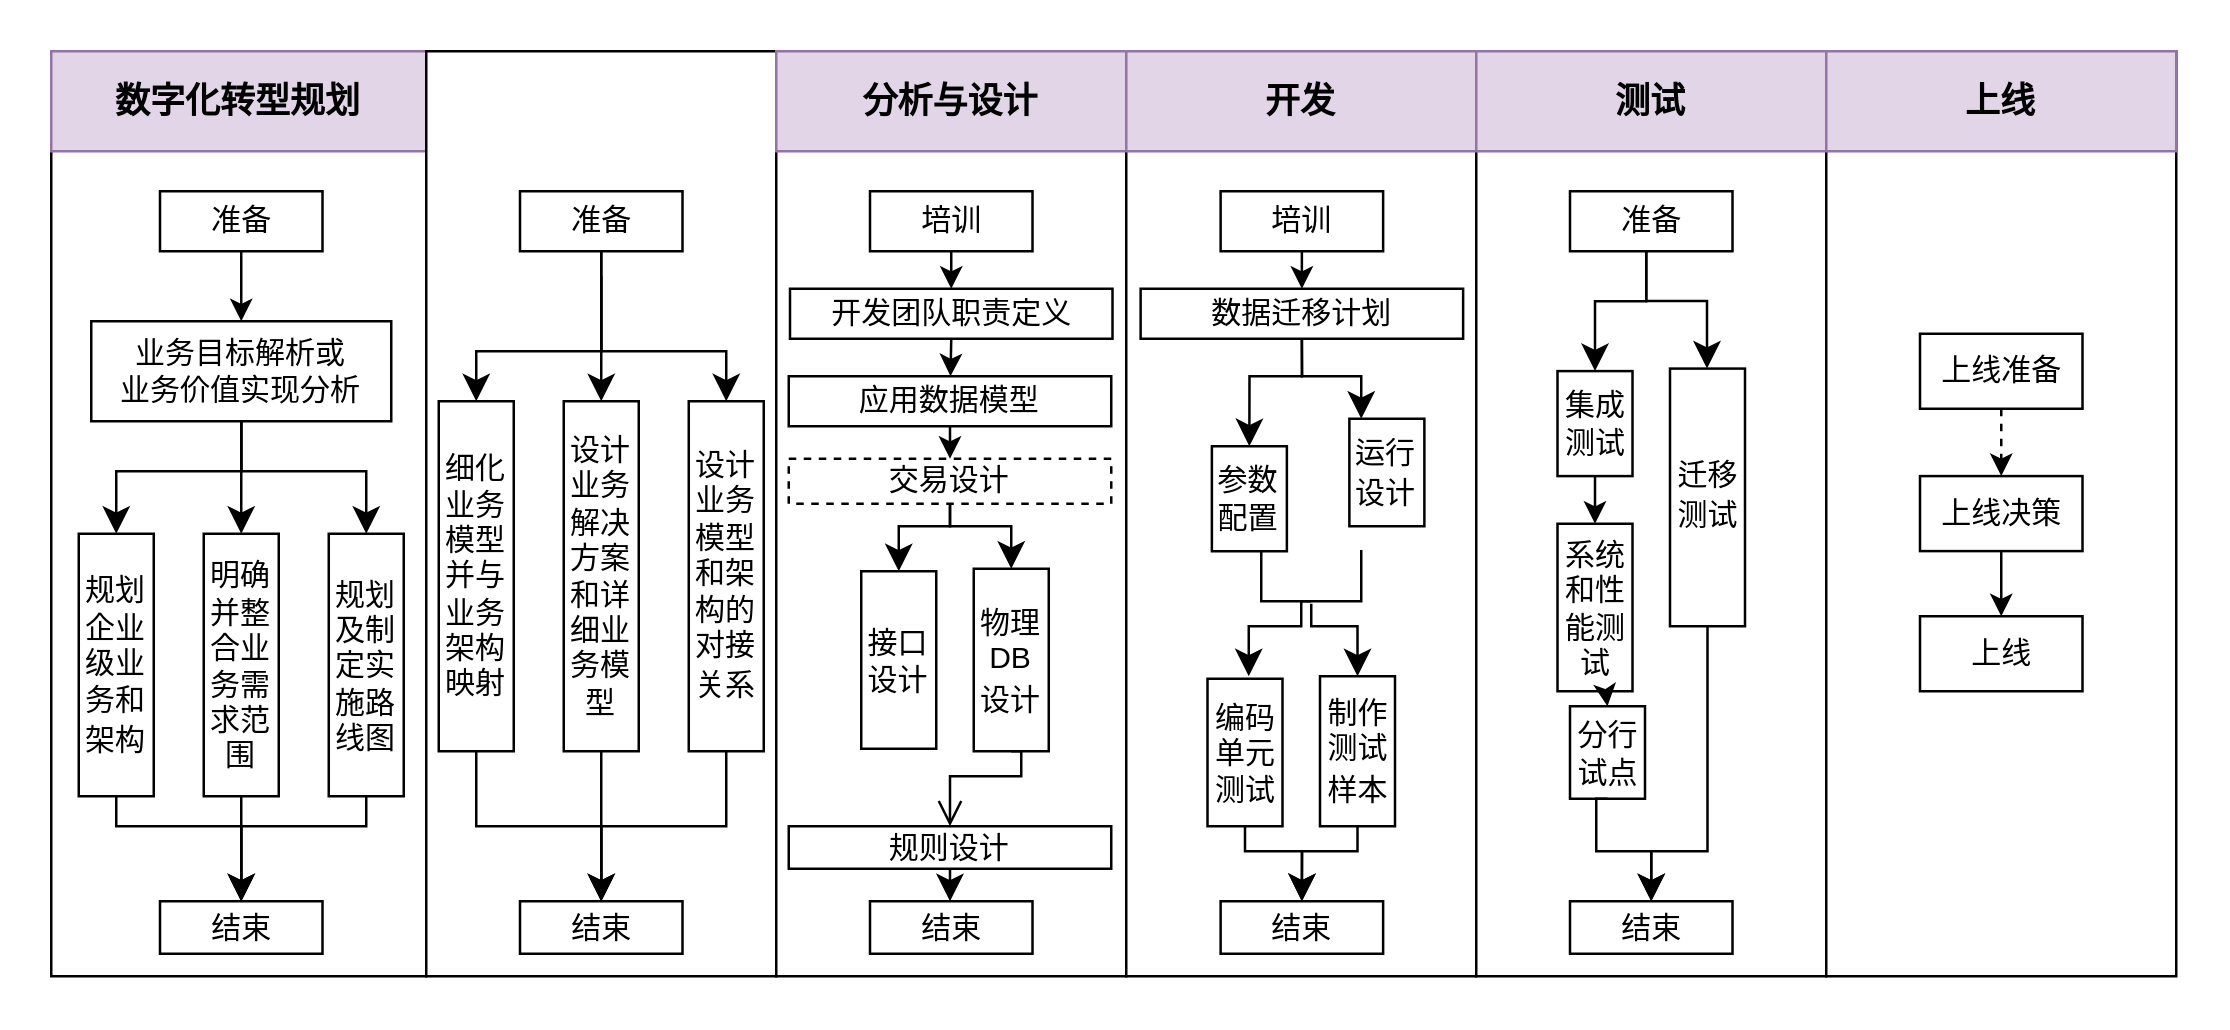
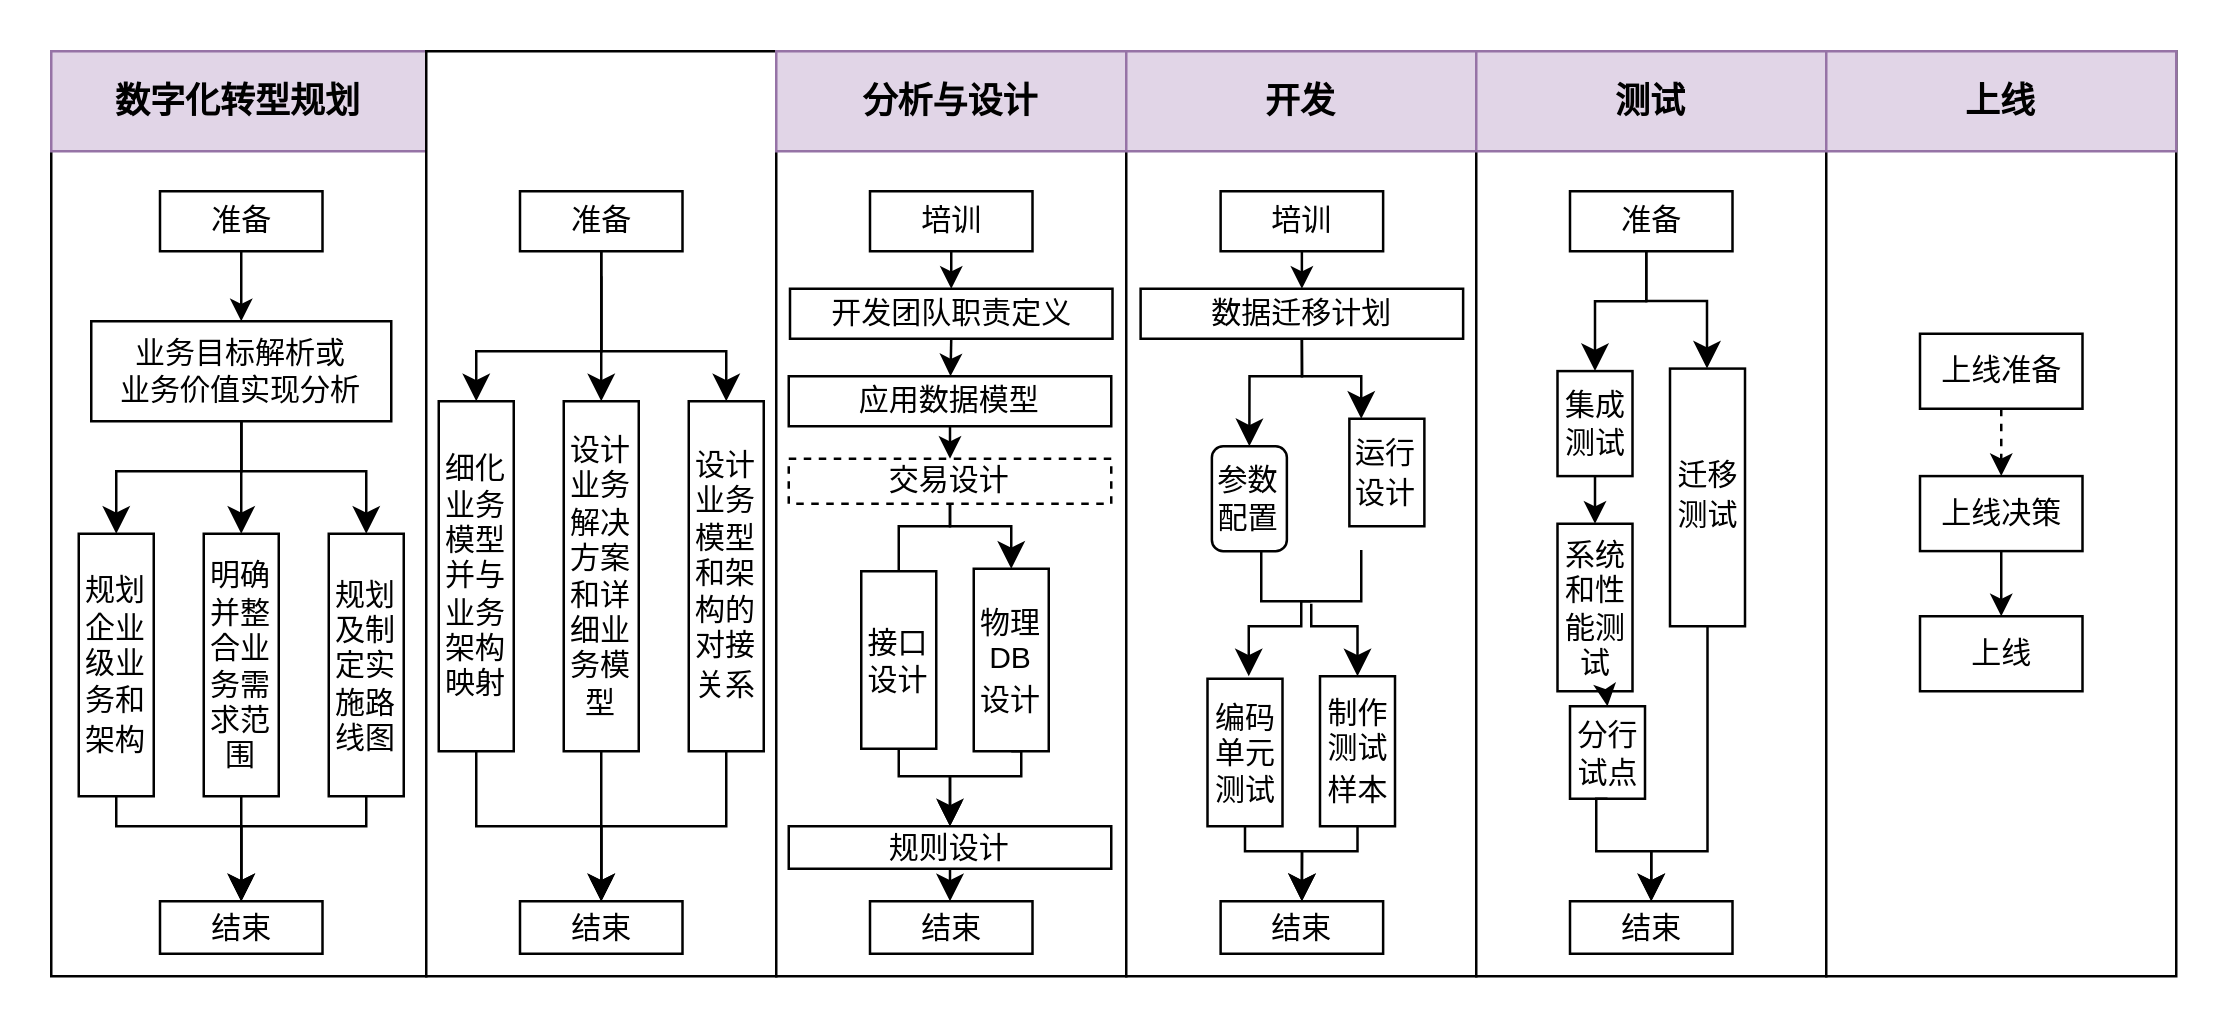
(1249, 499) -> (1249, 499)
(899, 549) -> (899, 558)
none -> (909, 776)
